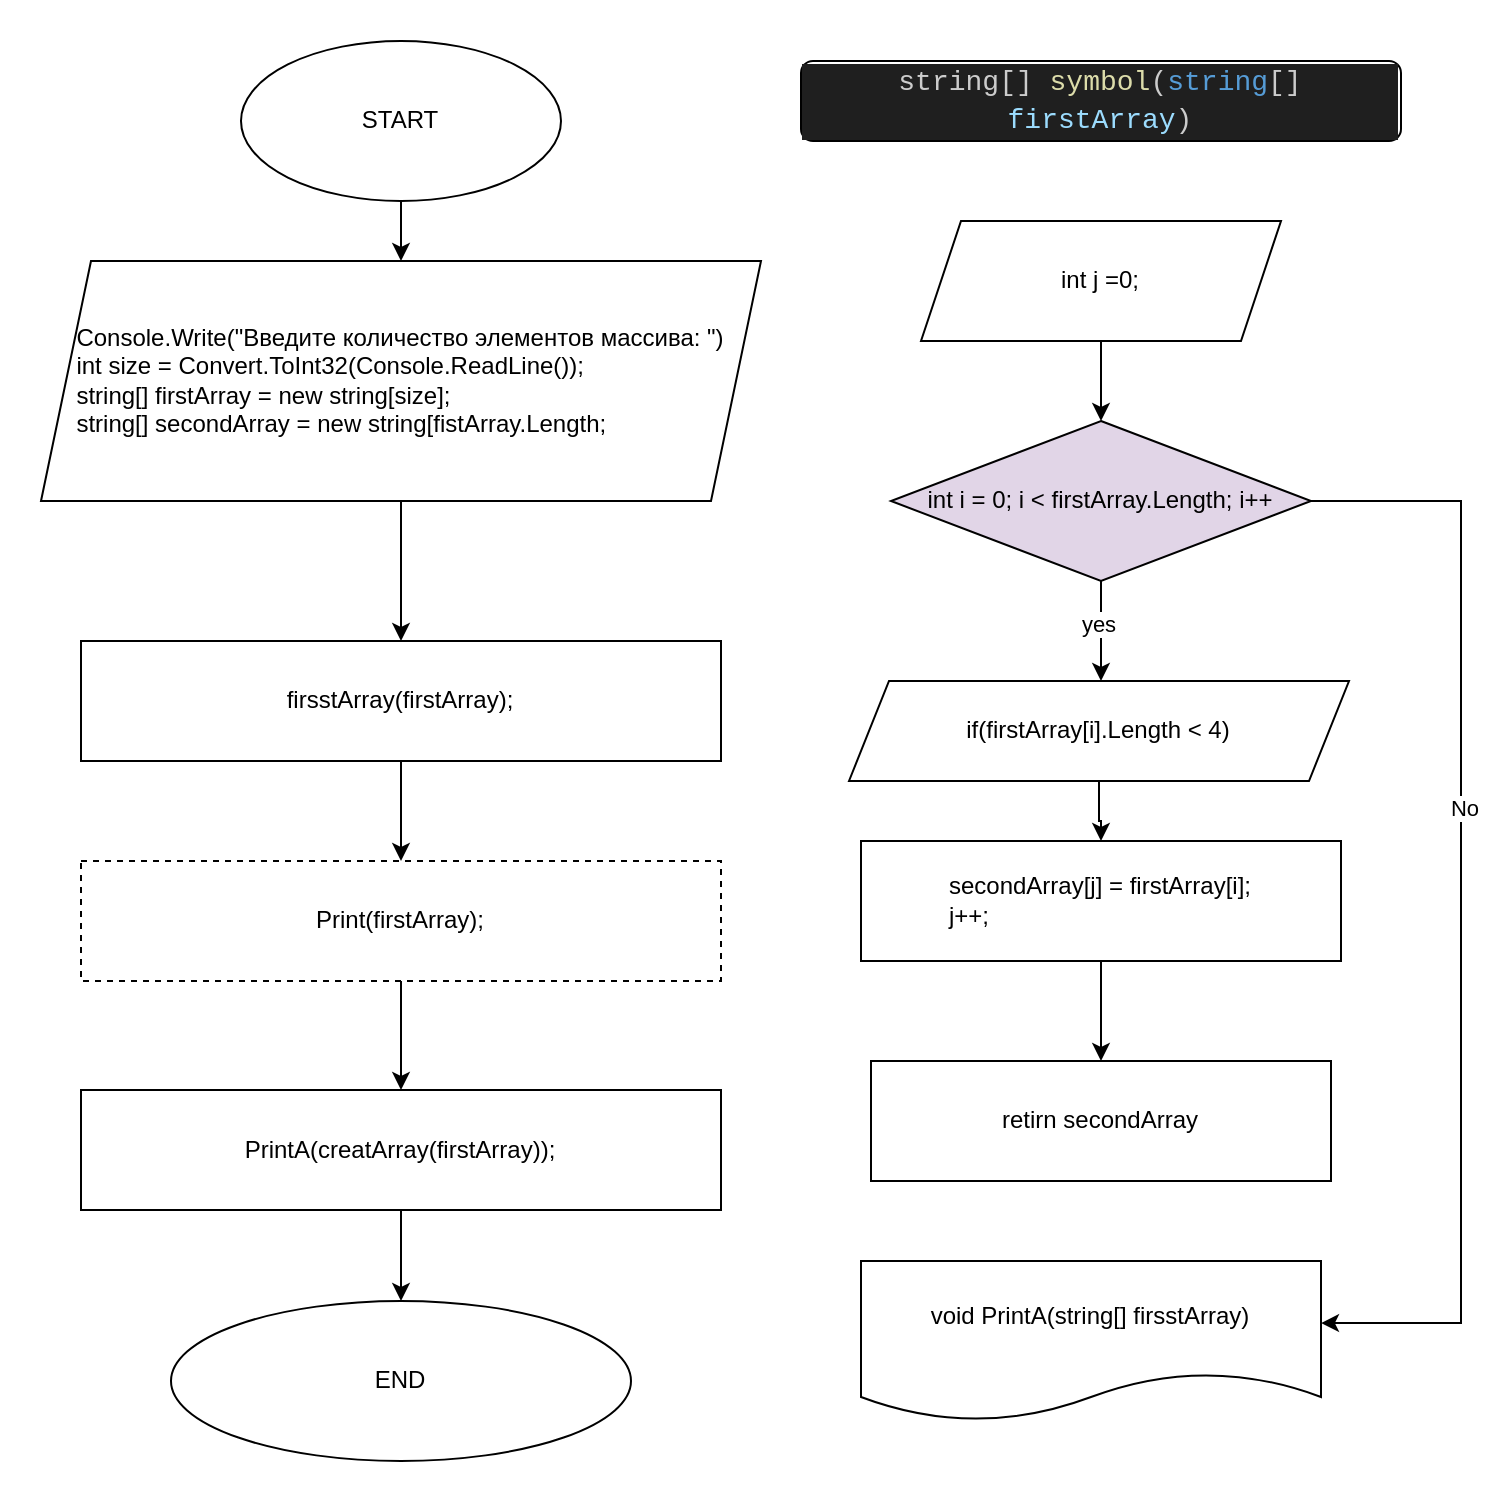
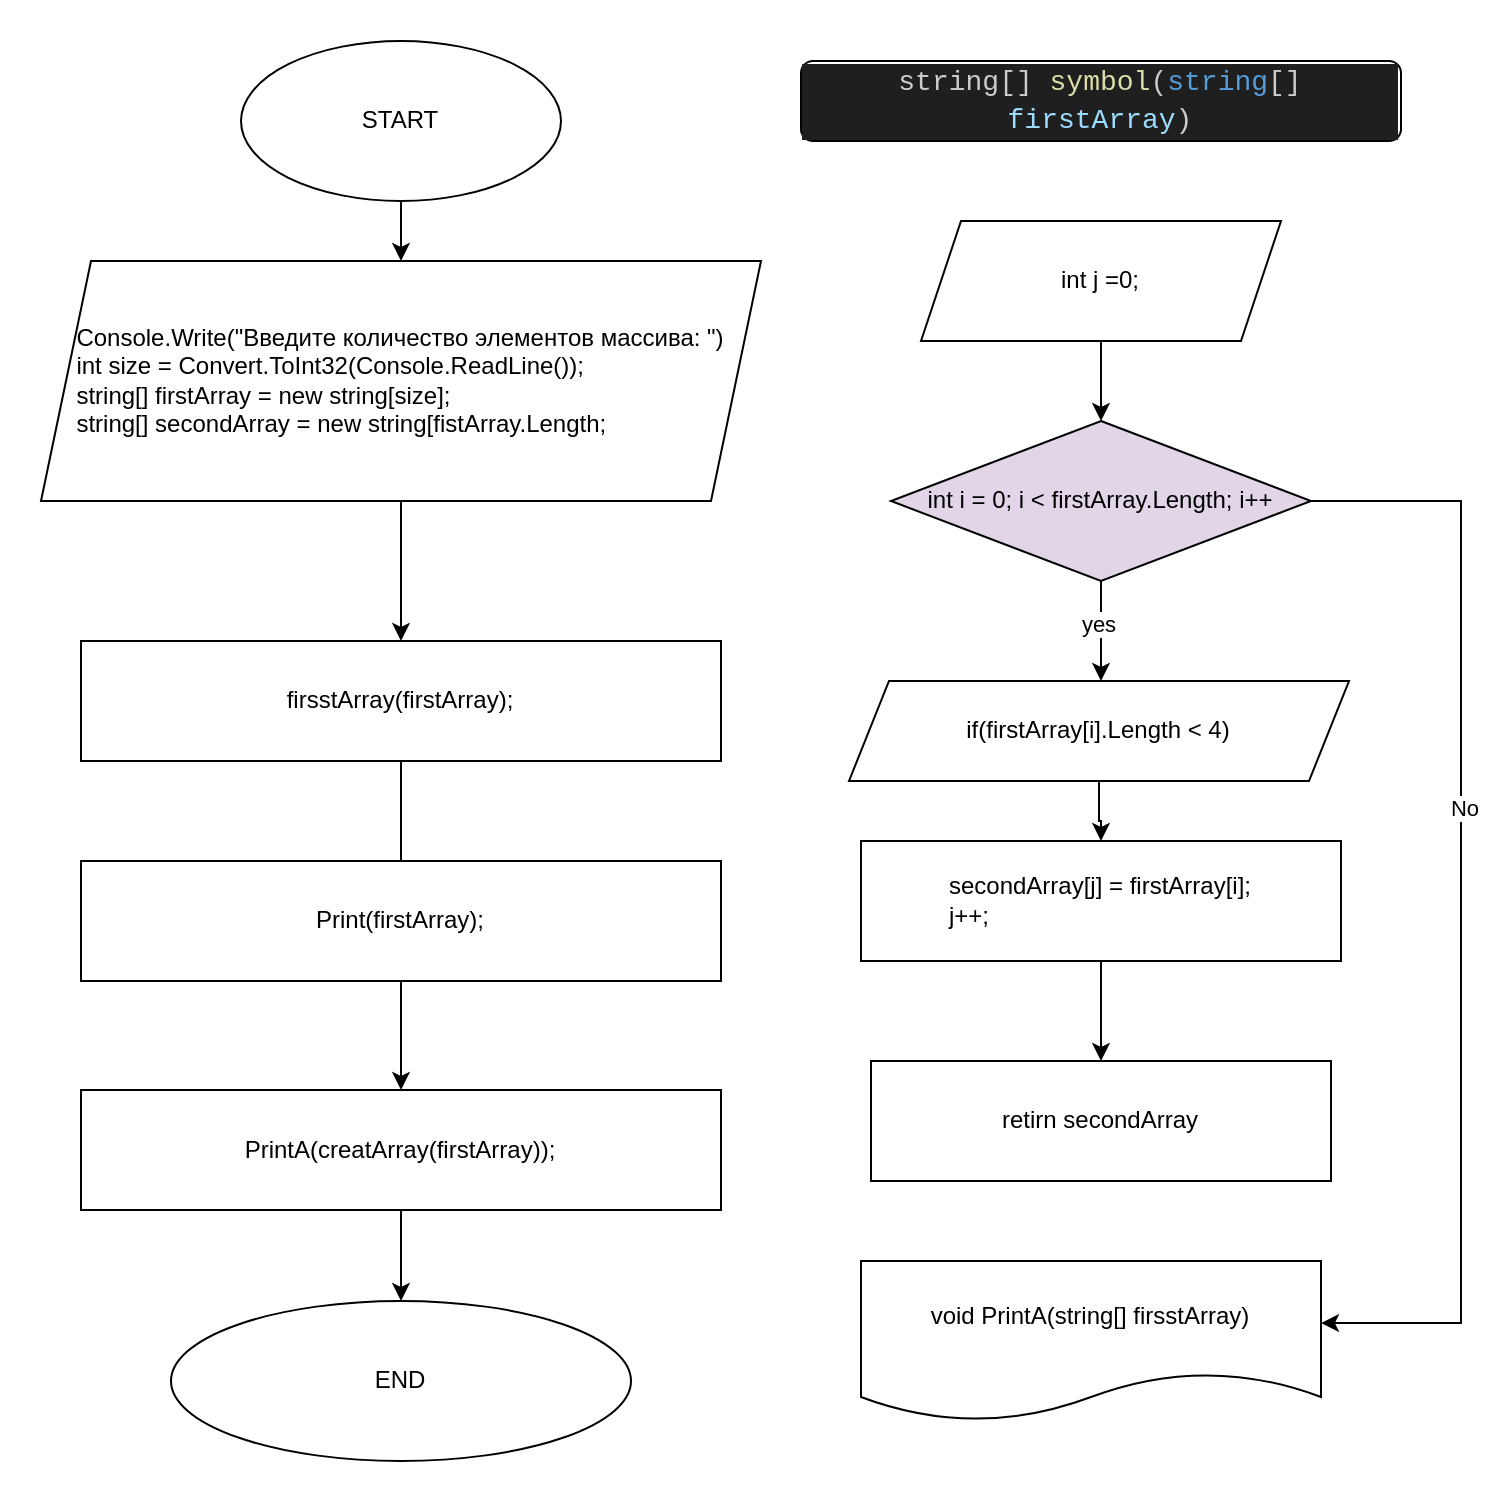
(401, 846) -> (401, 852)
(401, 921) -> (401, 921)
